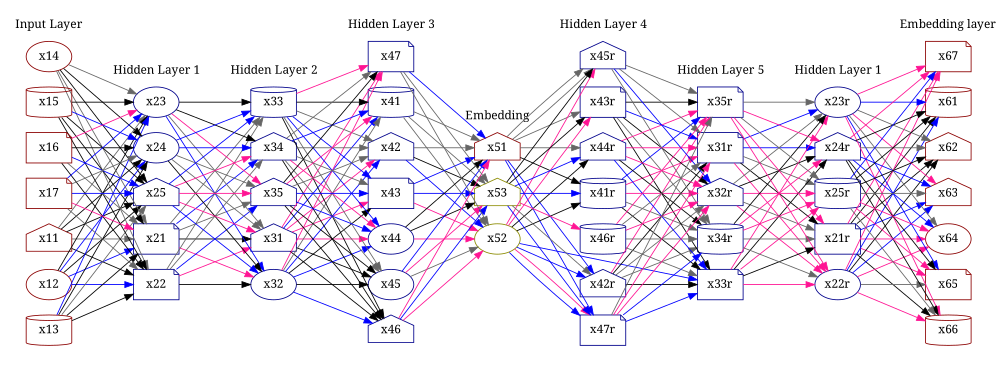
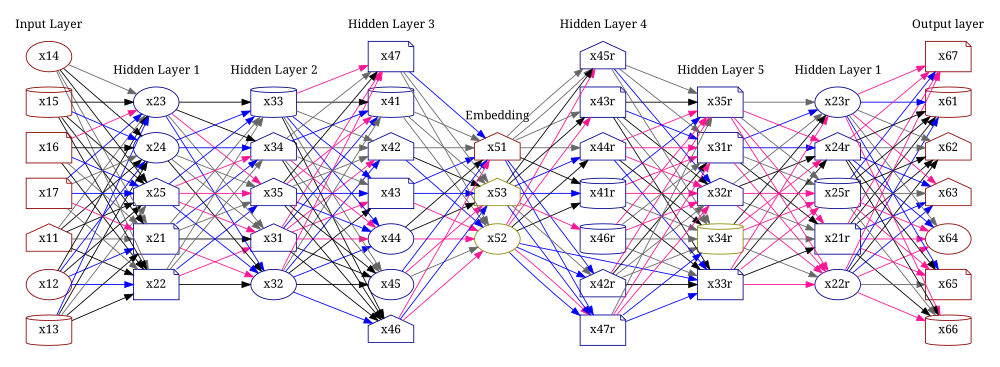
(948, 25) -> (948, 25)
(720, 239) -> (720, 239)
